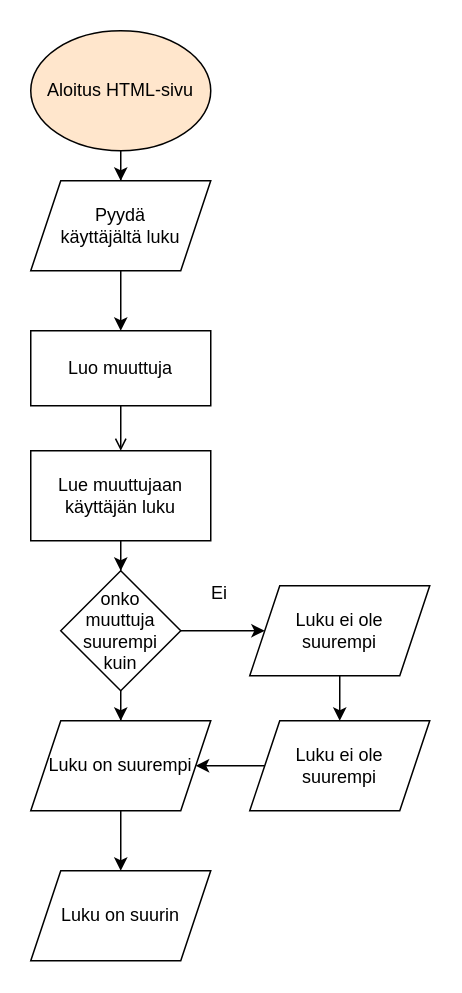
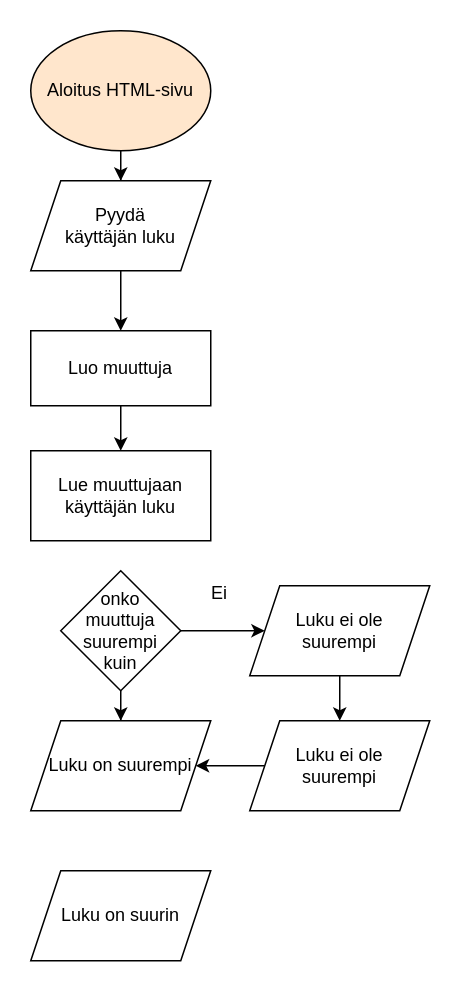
(121, 226) -> (121, 226)
(121, 441) -> (121, 439)
(121, 561) -> none
(121, 836) -> none
